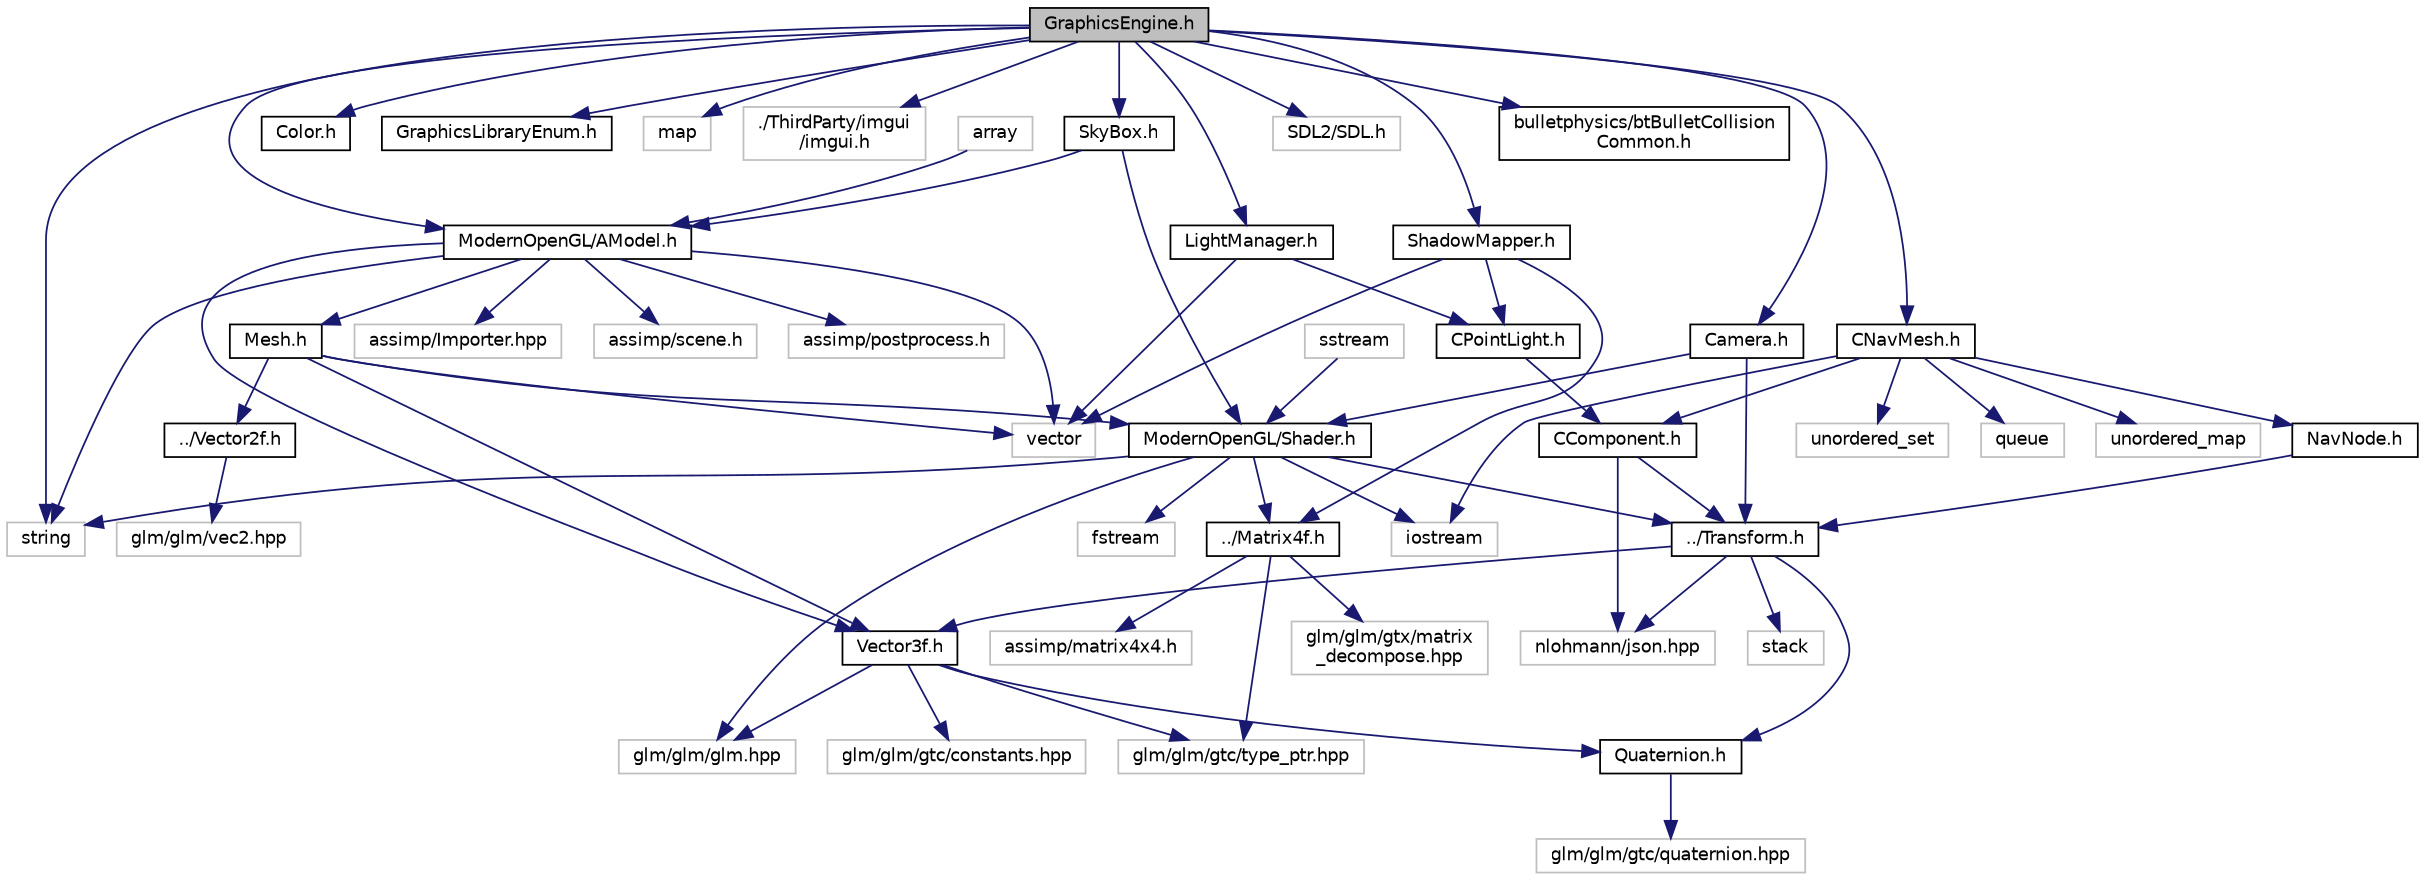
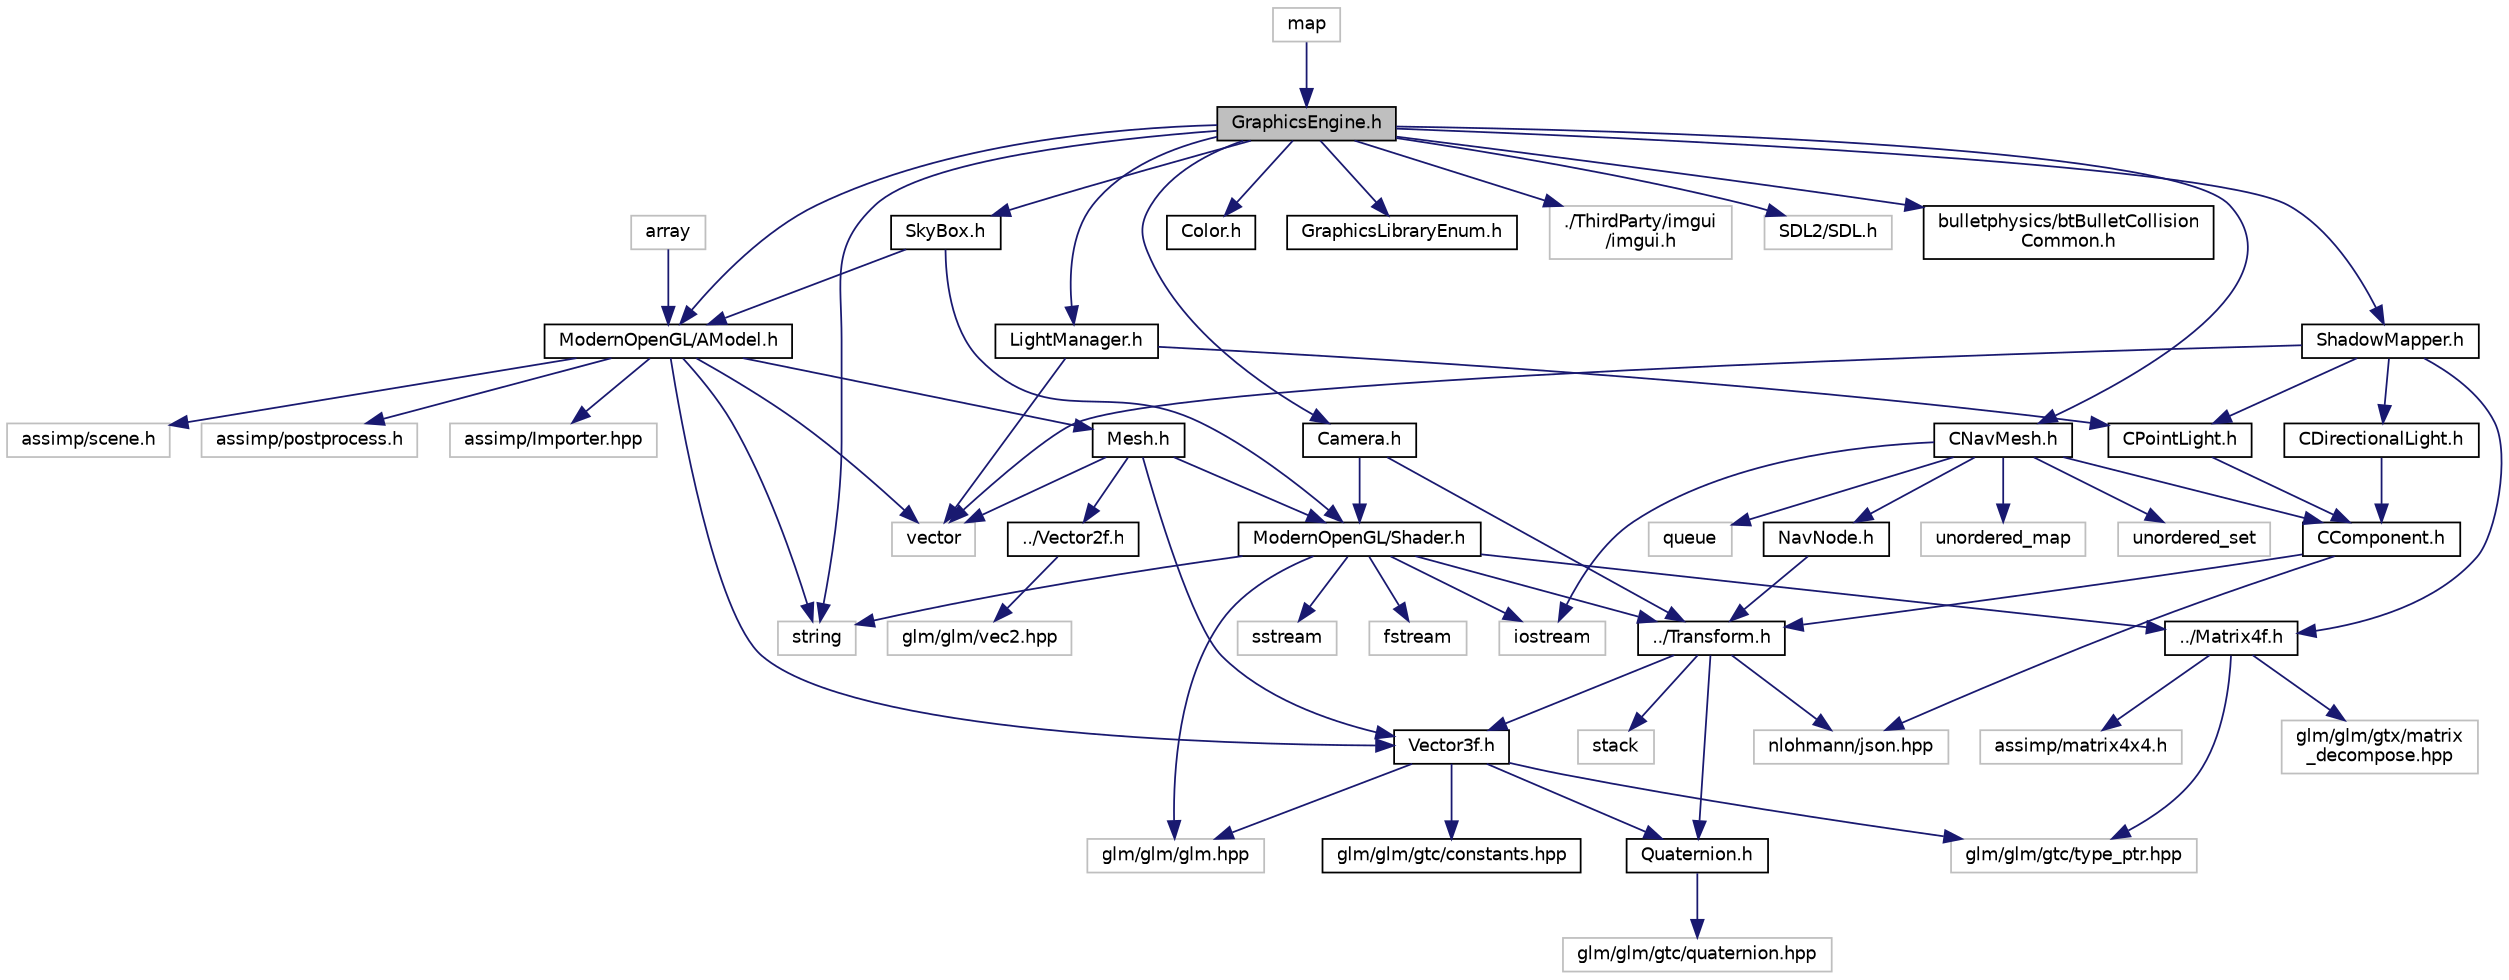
(873, 66) -> (1307, 65)
(1309, 385) -> (1329, 582)
none -> (2382, 440)
(957, 757) -> (1452, 856)
